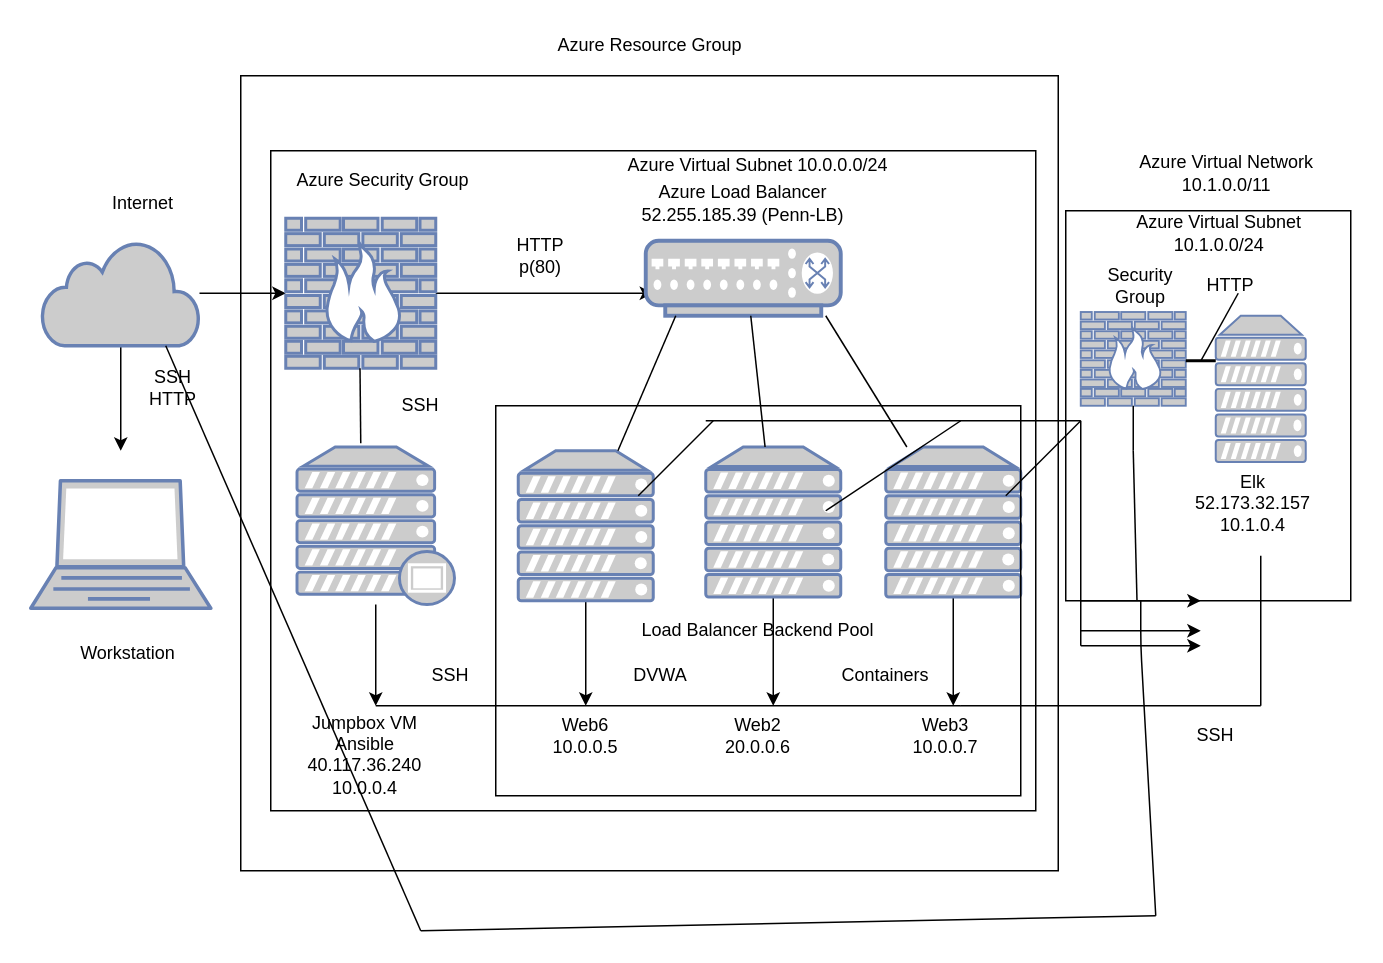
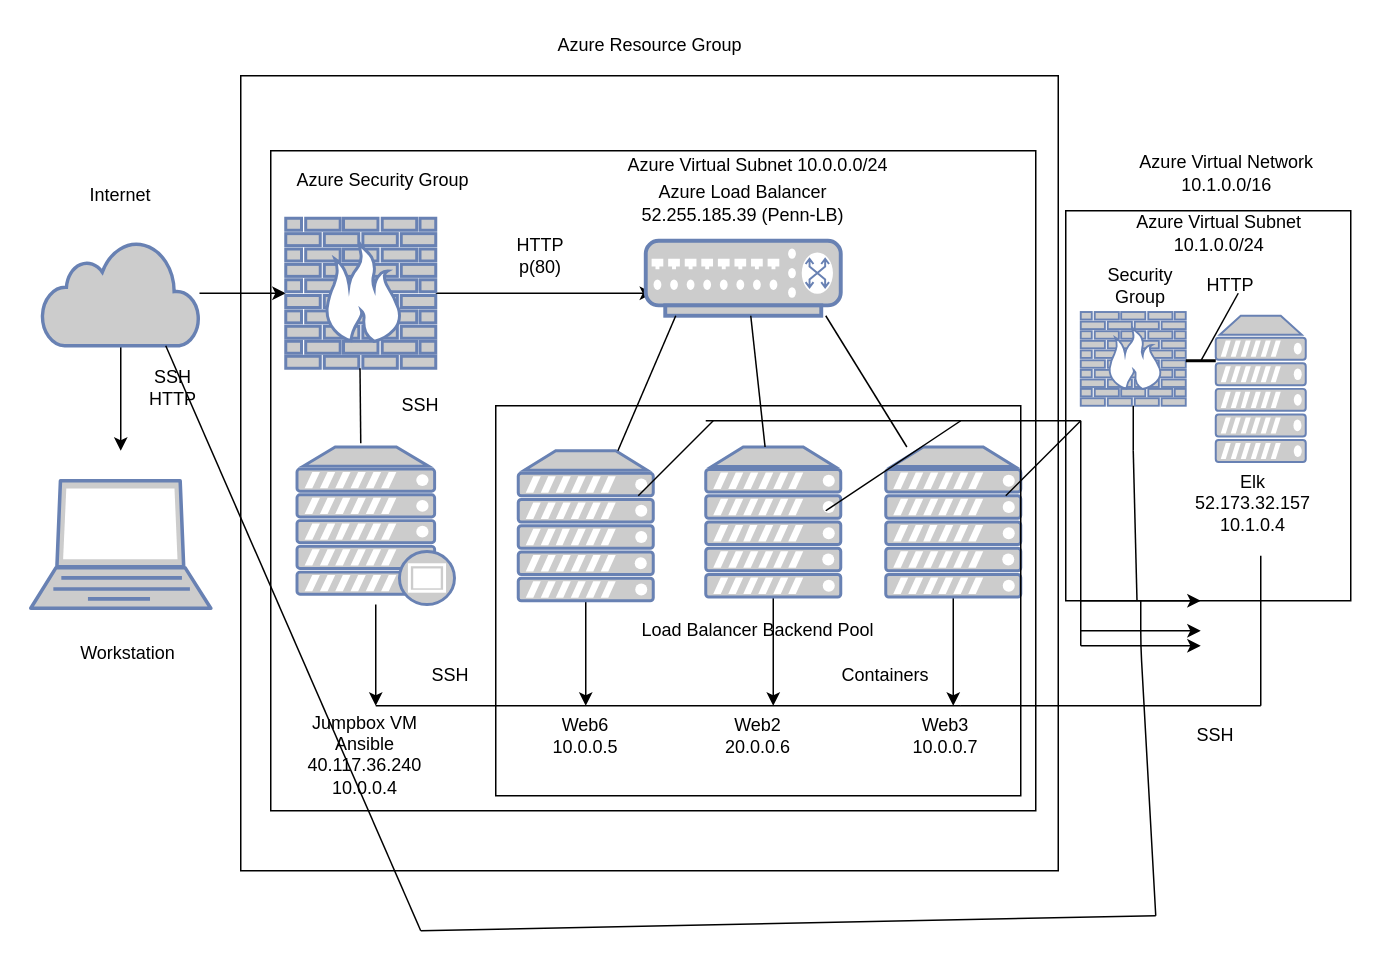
(1227, 173) -> (1227, 173)
(143, 203) -> (121, 196)
(661, 676) -> none
